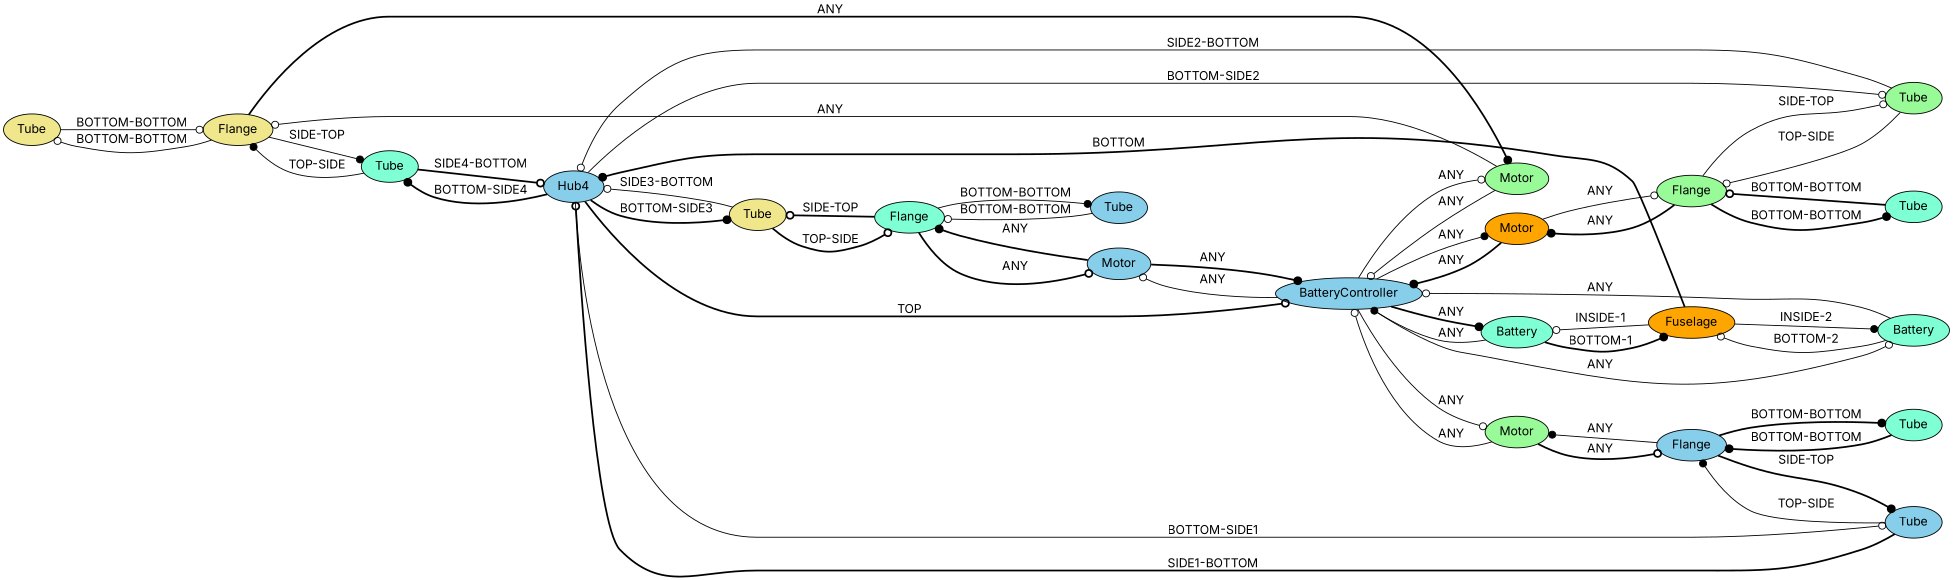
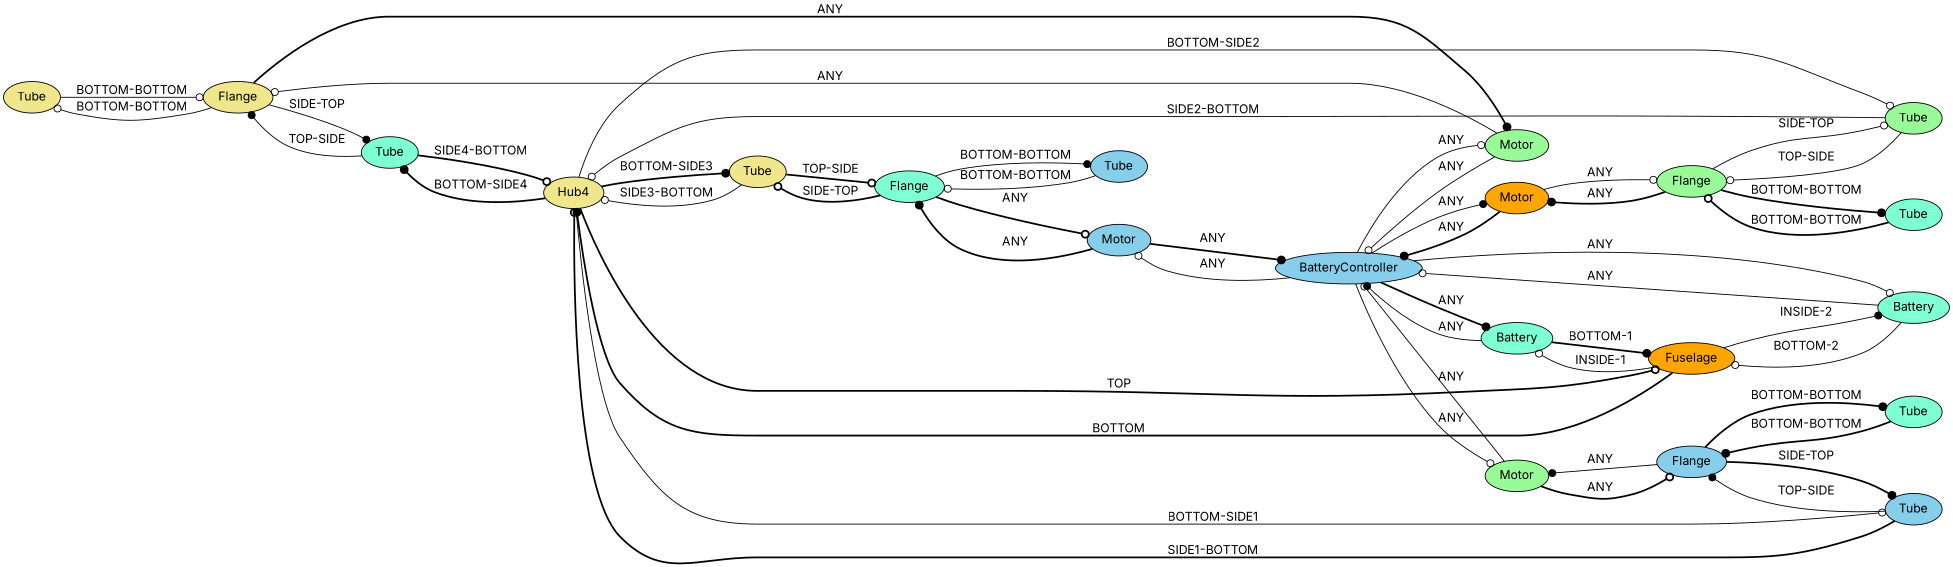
(574, 187) -> (574, 193)
(913, 316) -> (1071, 391)
